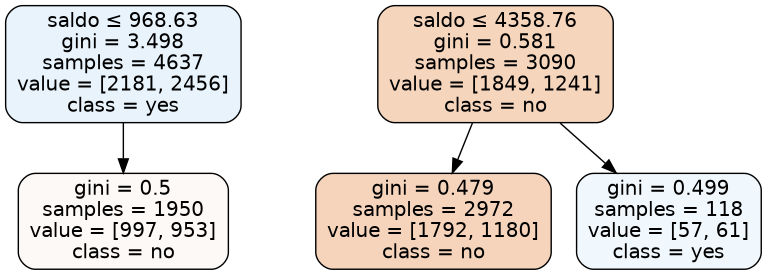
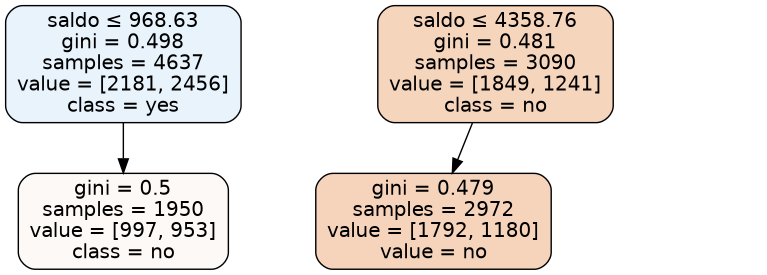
(123, 42) -> (123, 42)
(496, 42) -> (496, 42)
(669, 221) -> none
(433, 252) -> (433, 252)
